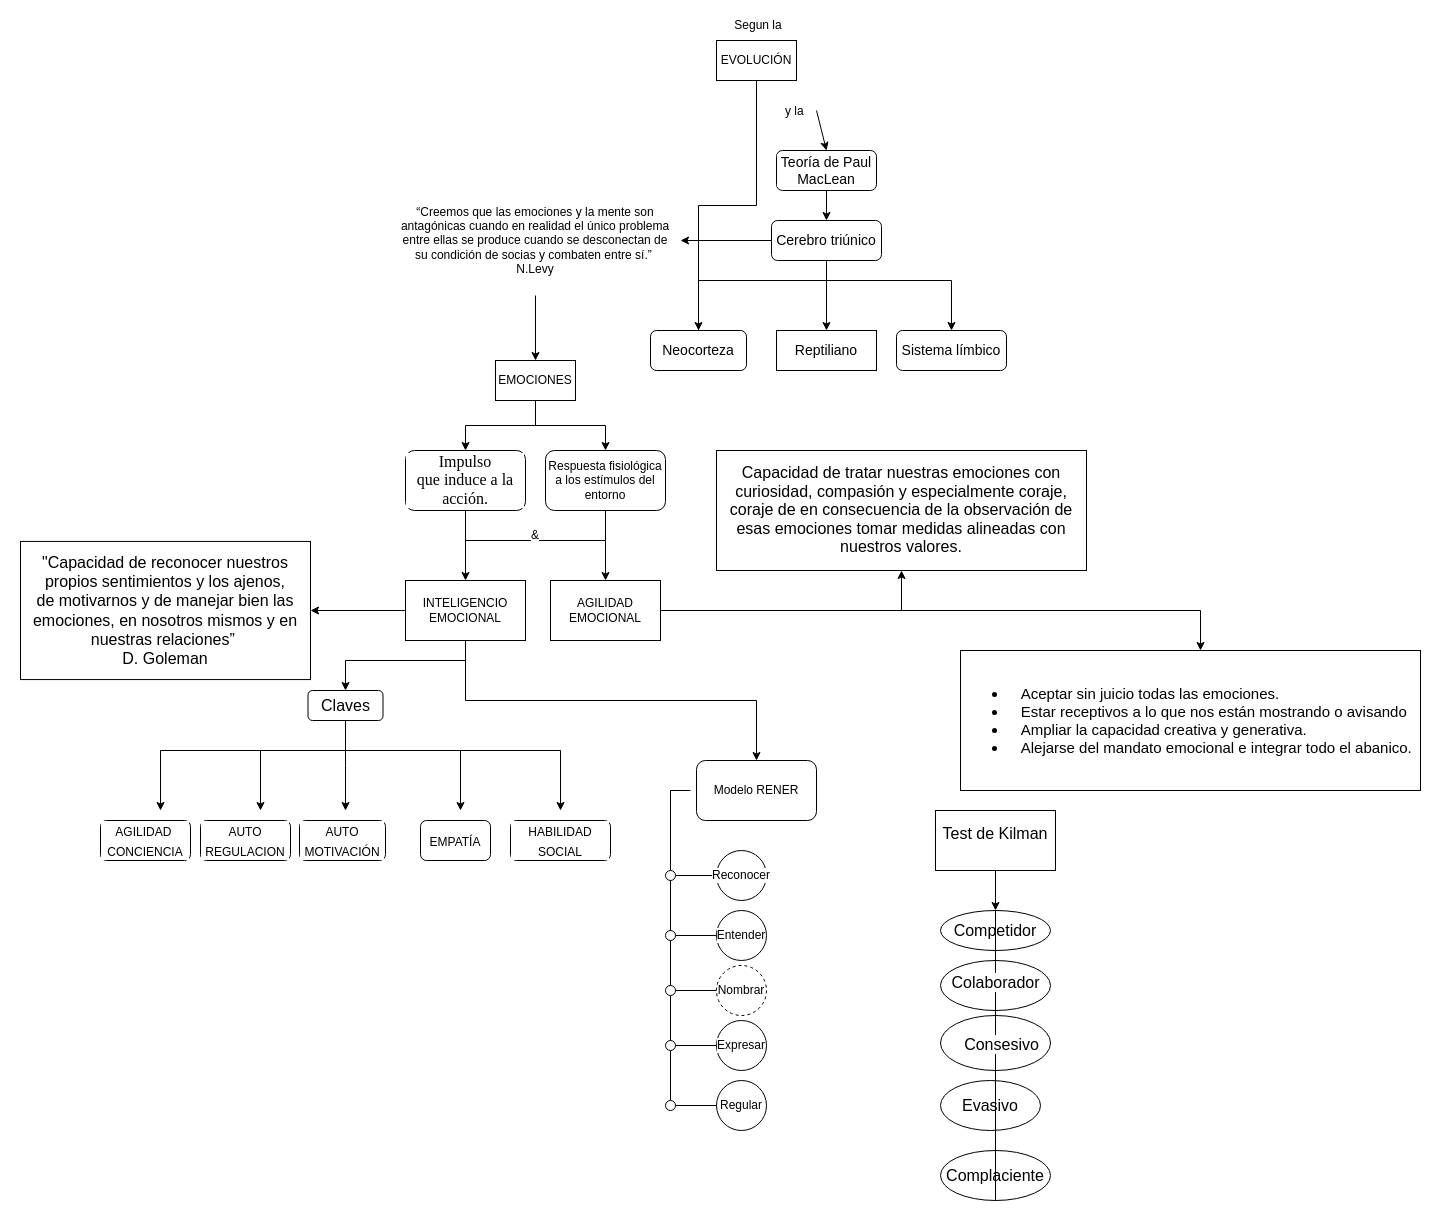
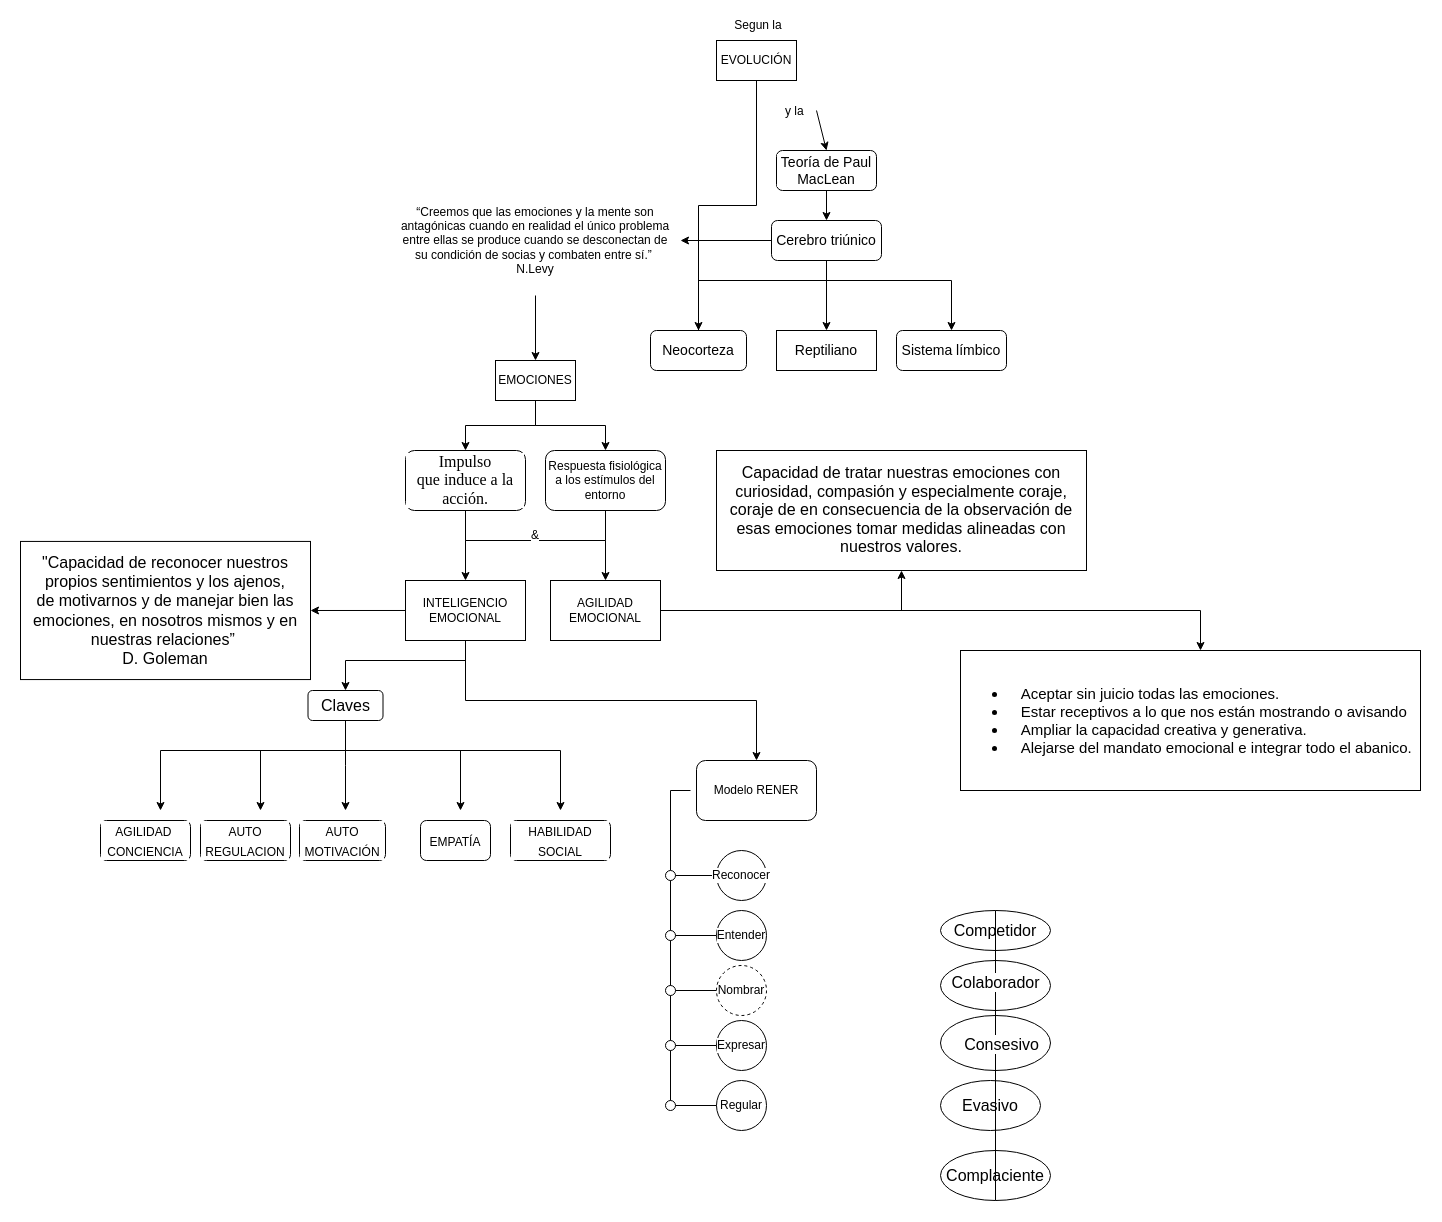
(996, 841) -> none
(996, 888) -> none
